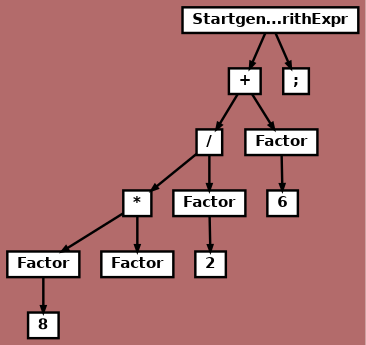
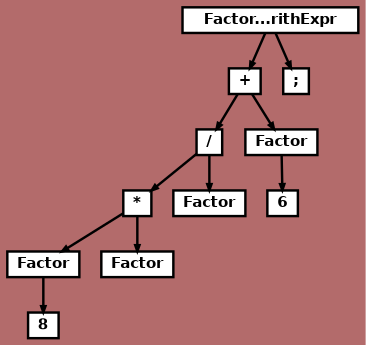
(270, 20) -> (270, 20)
(211, 264) -> none
